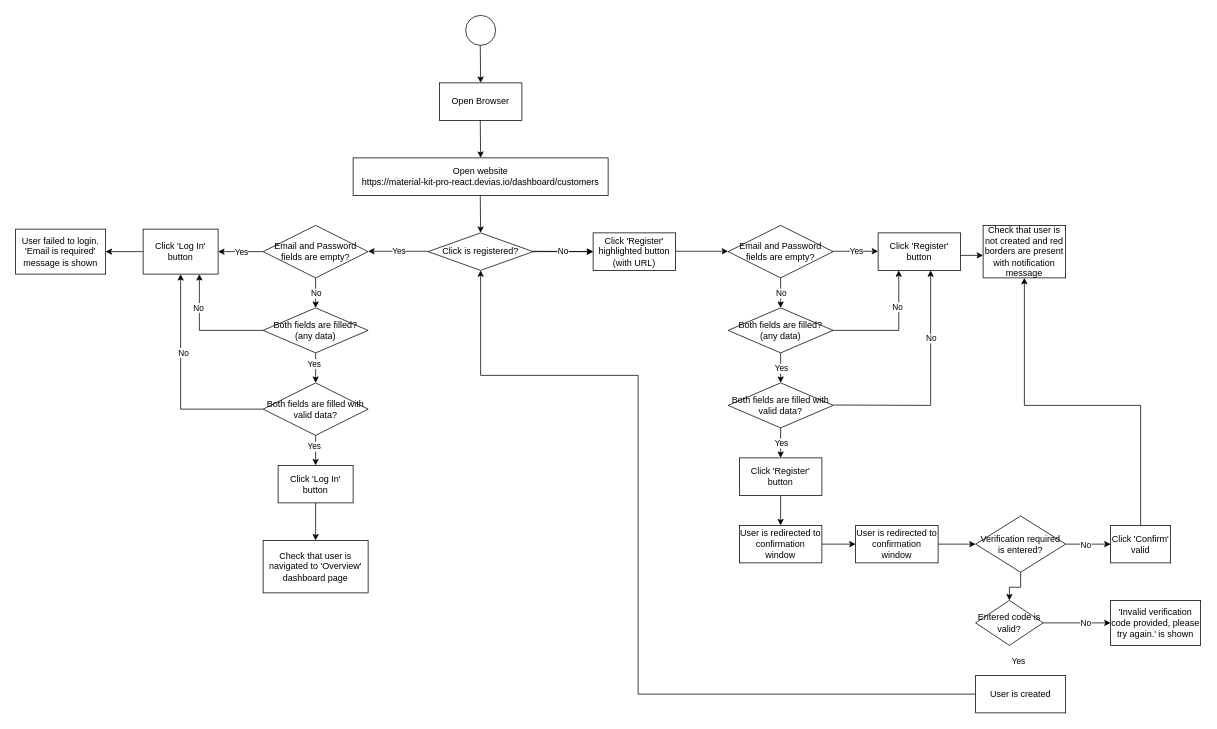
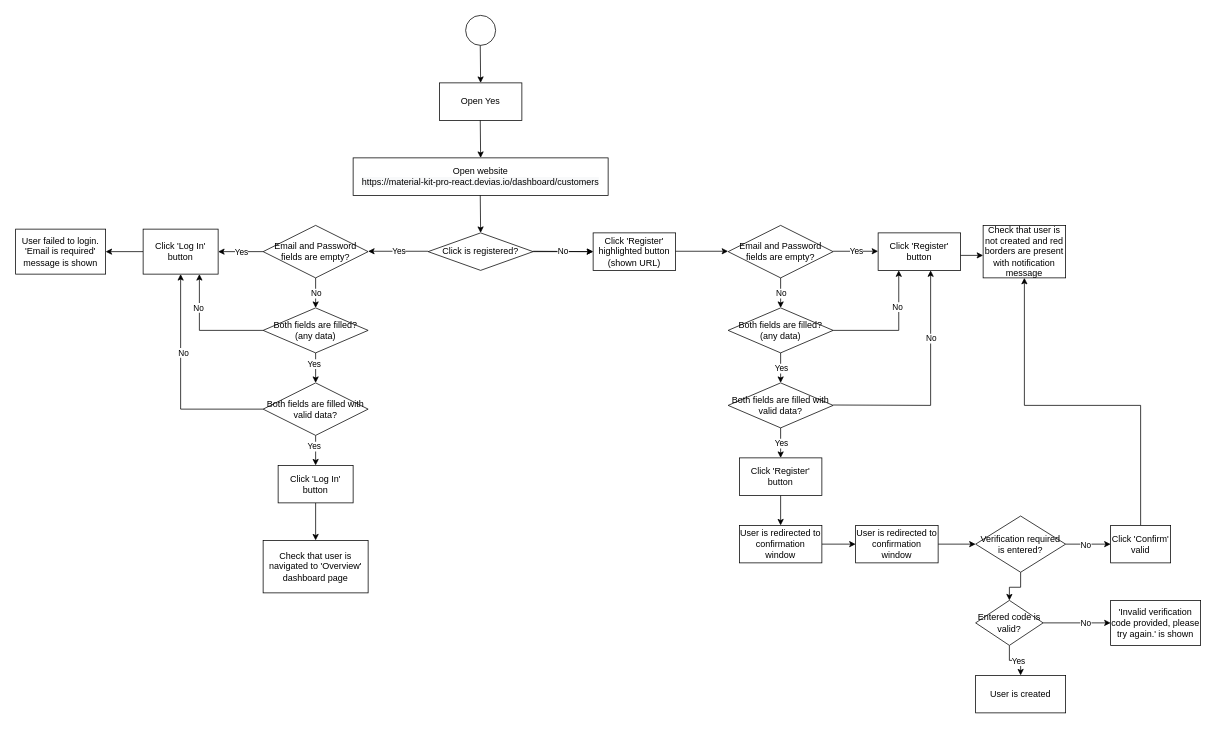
(480, 102) -> (480, 102)
(634, 252) -> (634, 252)
(510, 375) -> none
none -> (1009, 654)
